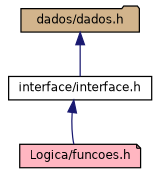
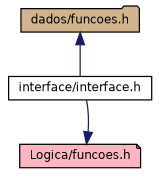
(80, 20) -> (80, 20)
(72, 128) -> (88, 116)
